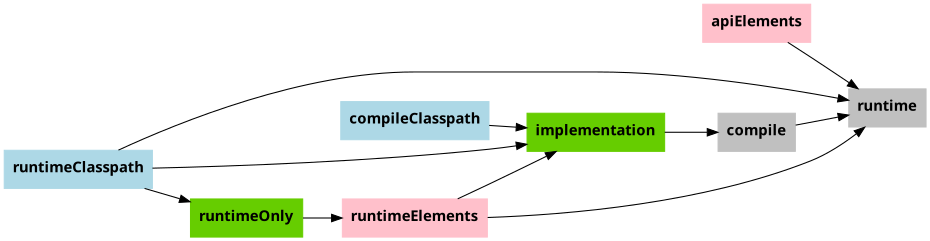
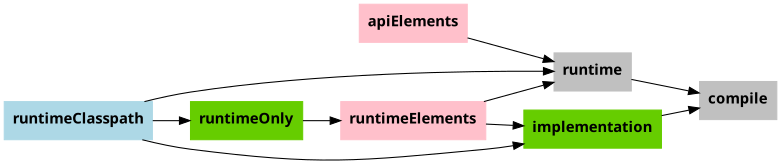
(415, 121) -> none
(817, 121) -> (660, 85)
